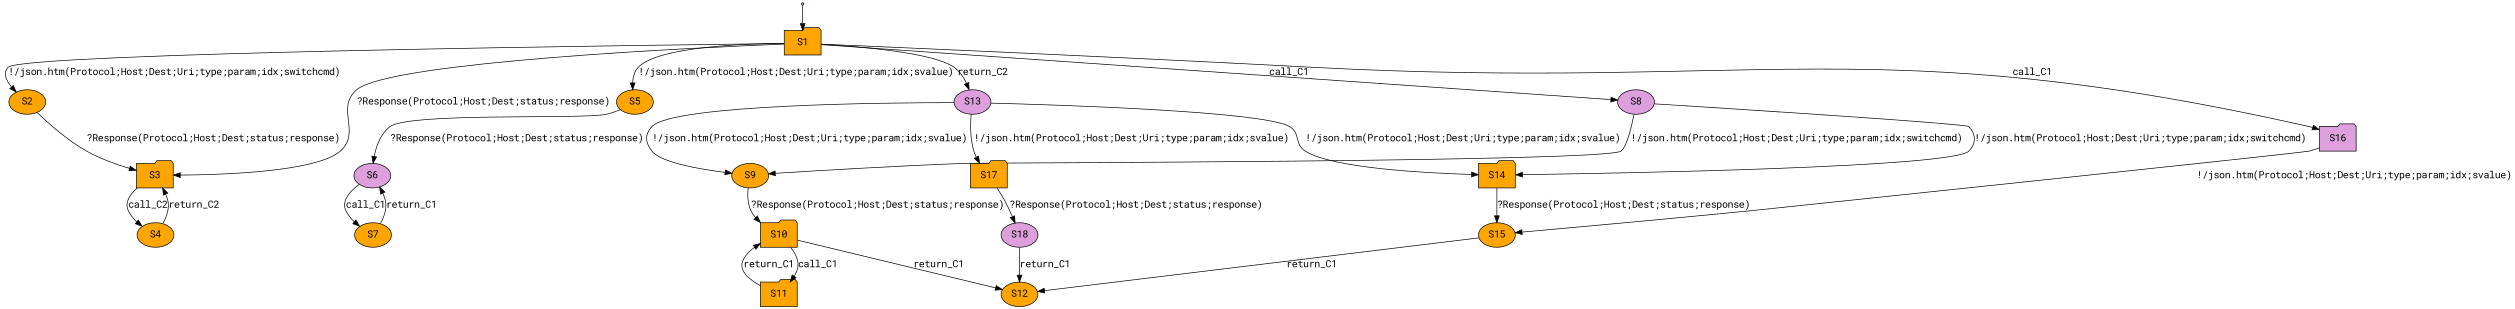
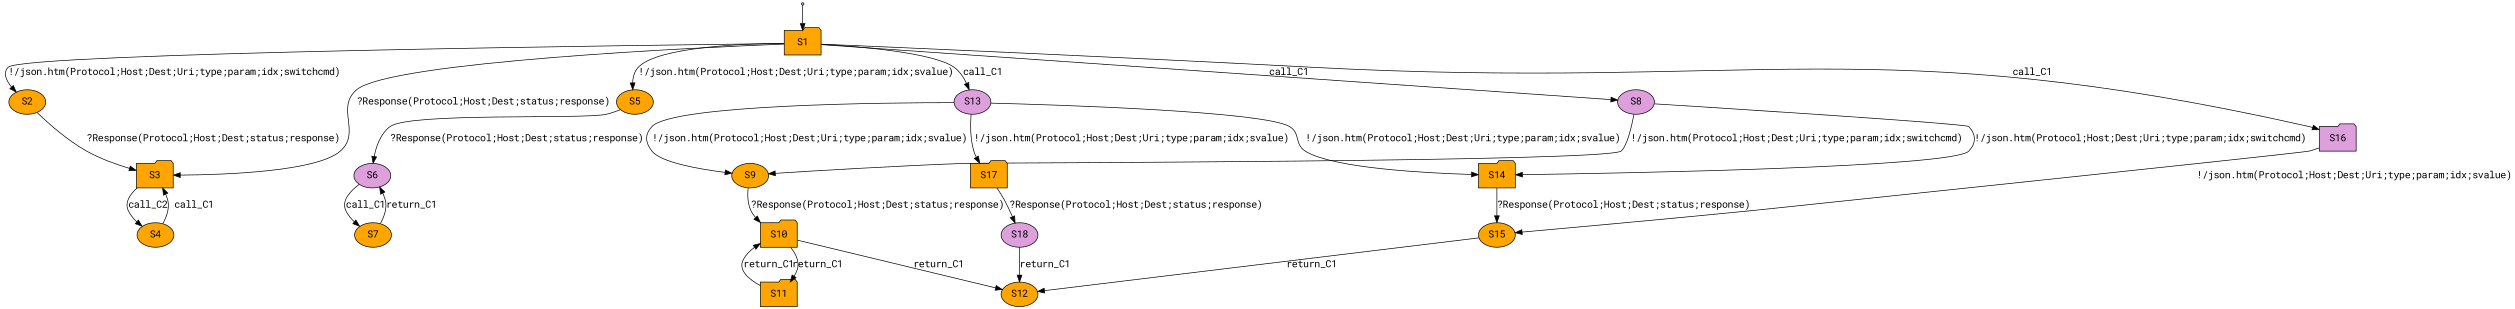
(983, 72) -> (983, 72)
(194, 205) -> (194, 205)
(818, 265) -> (818, 265)
